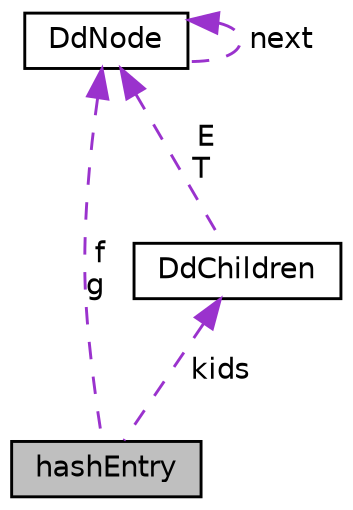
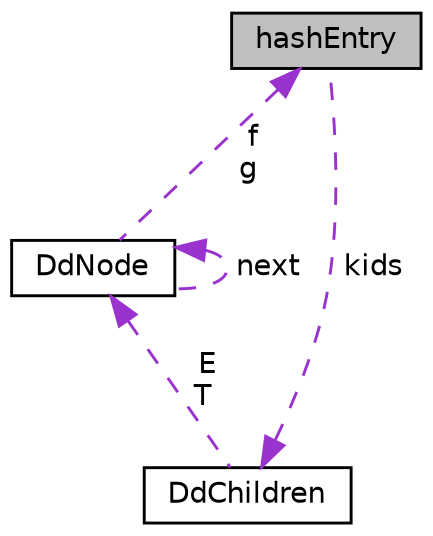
(85, 270) -> (199, 165)
